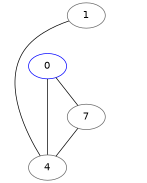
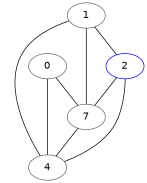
(48, 66) -> (48, 66)
none -> (86, 66)
none -> (125, 66)
